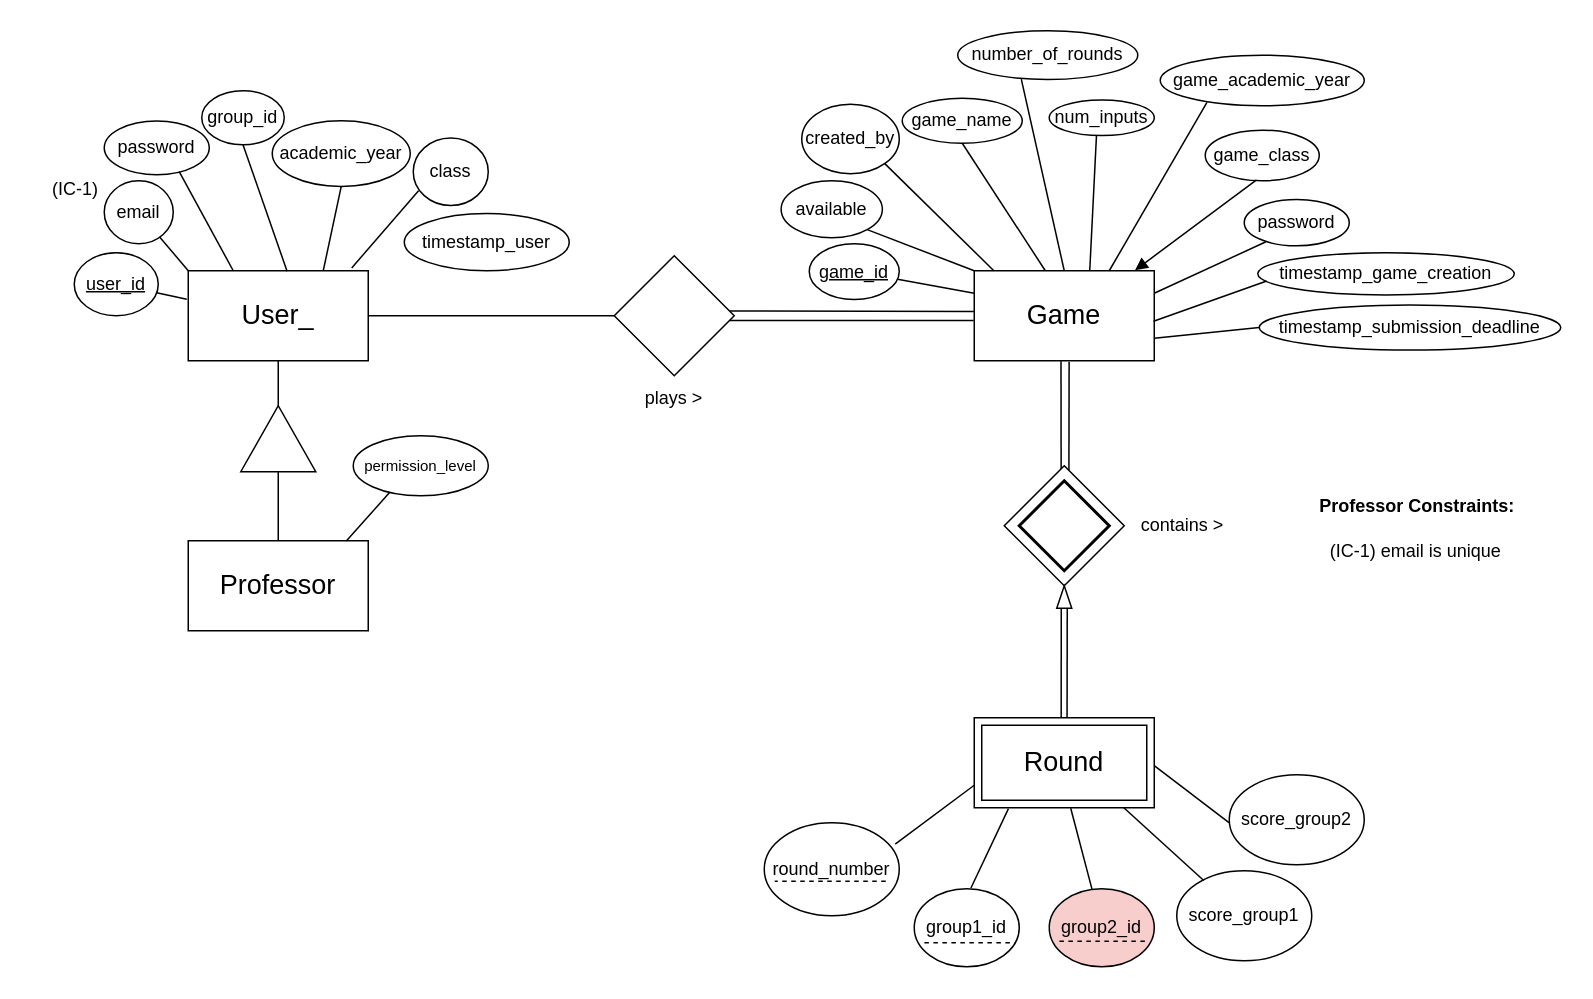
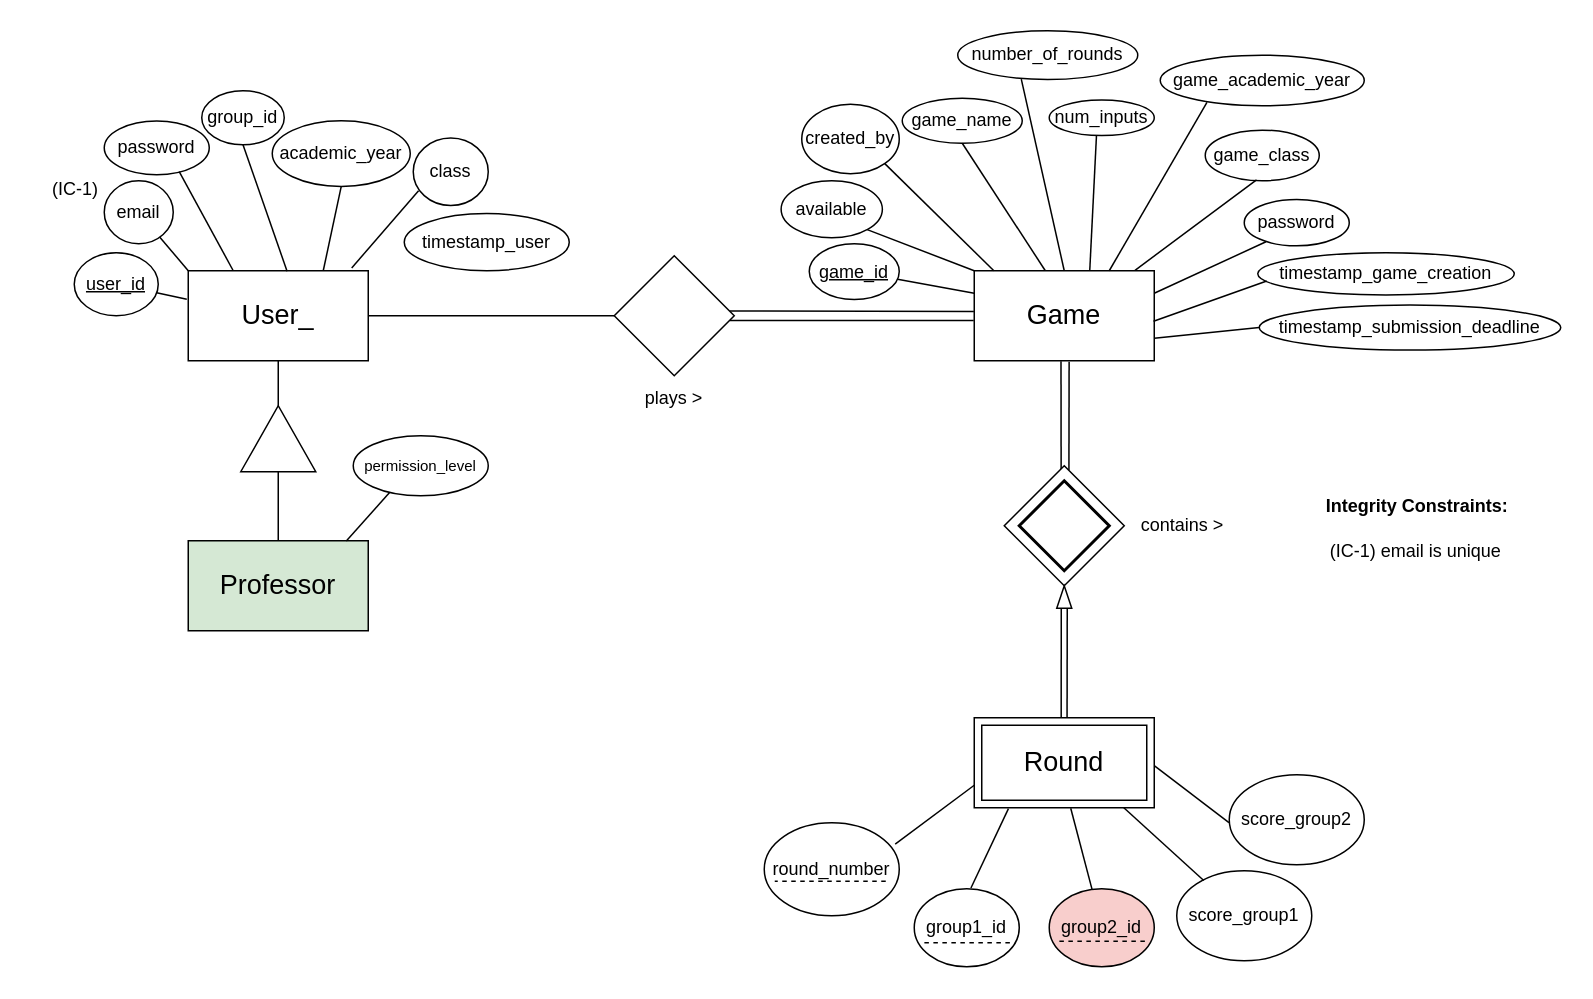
(1146, 262) -> (1141, 266)
(1418, 506) -> (1418, 506)
(278, 586) -> (278, 586)
